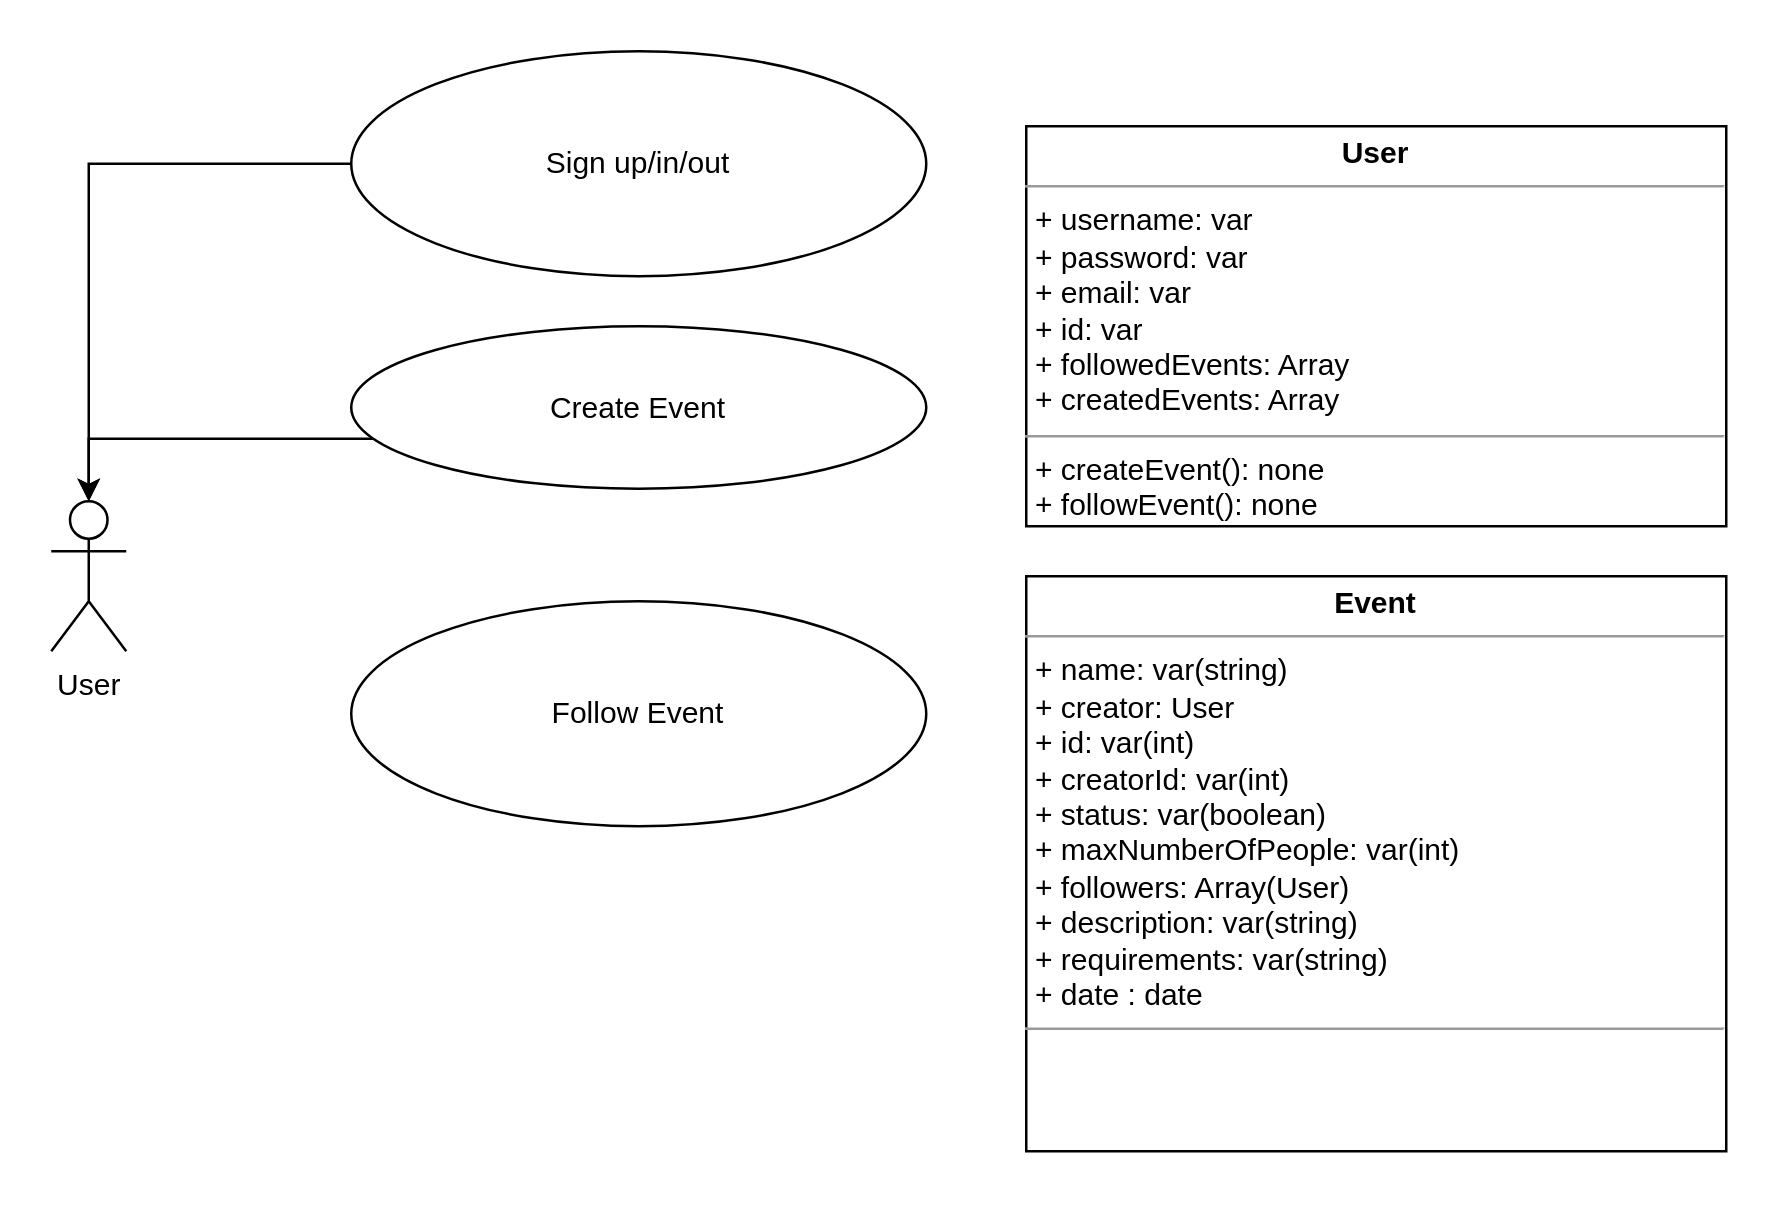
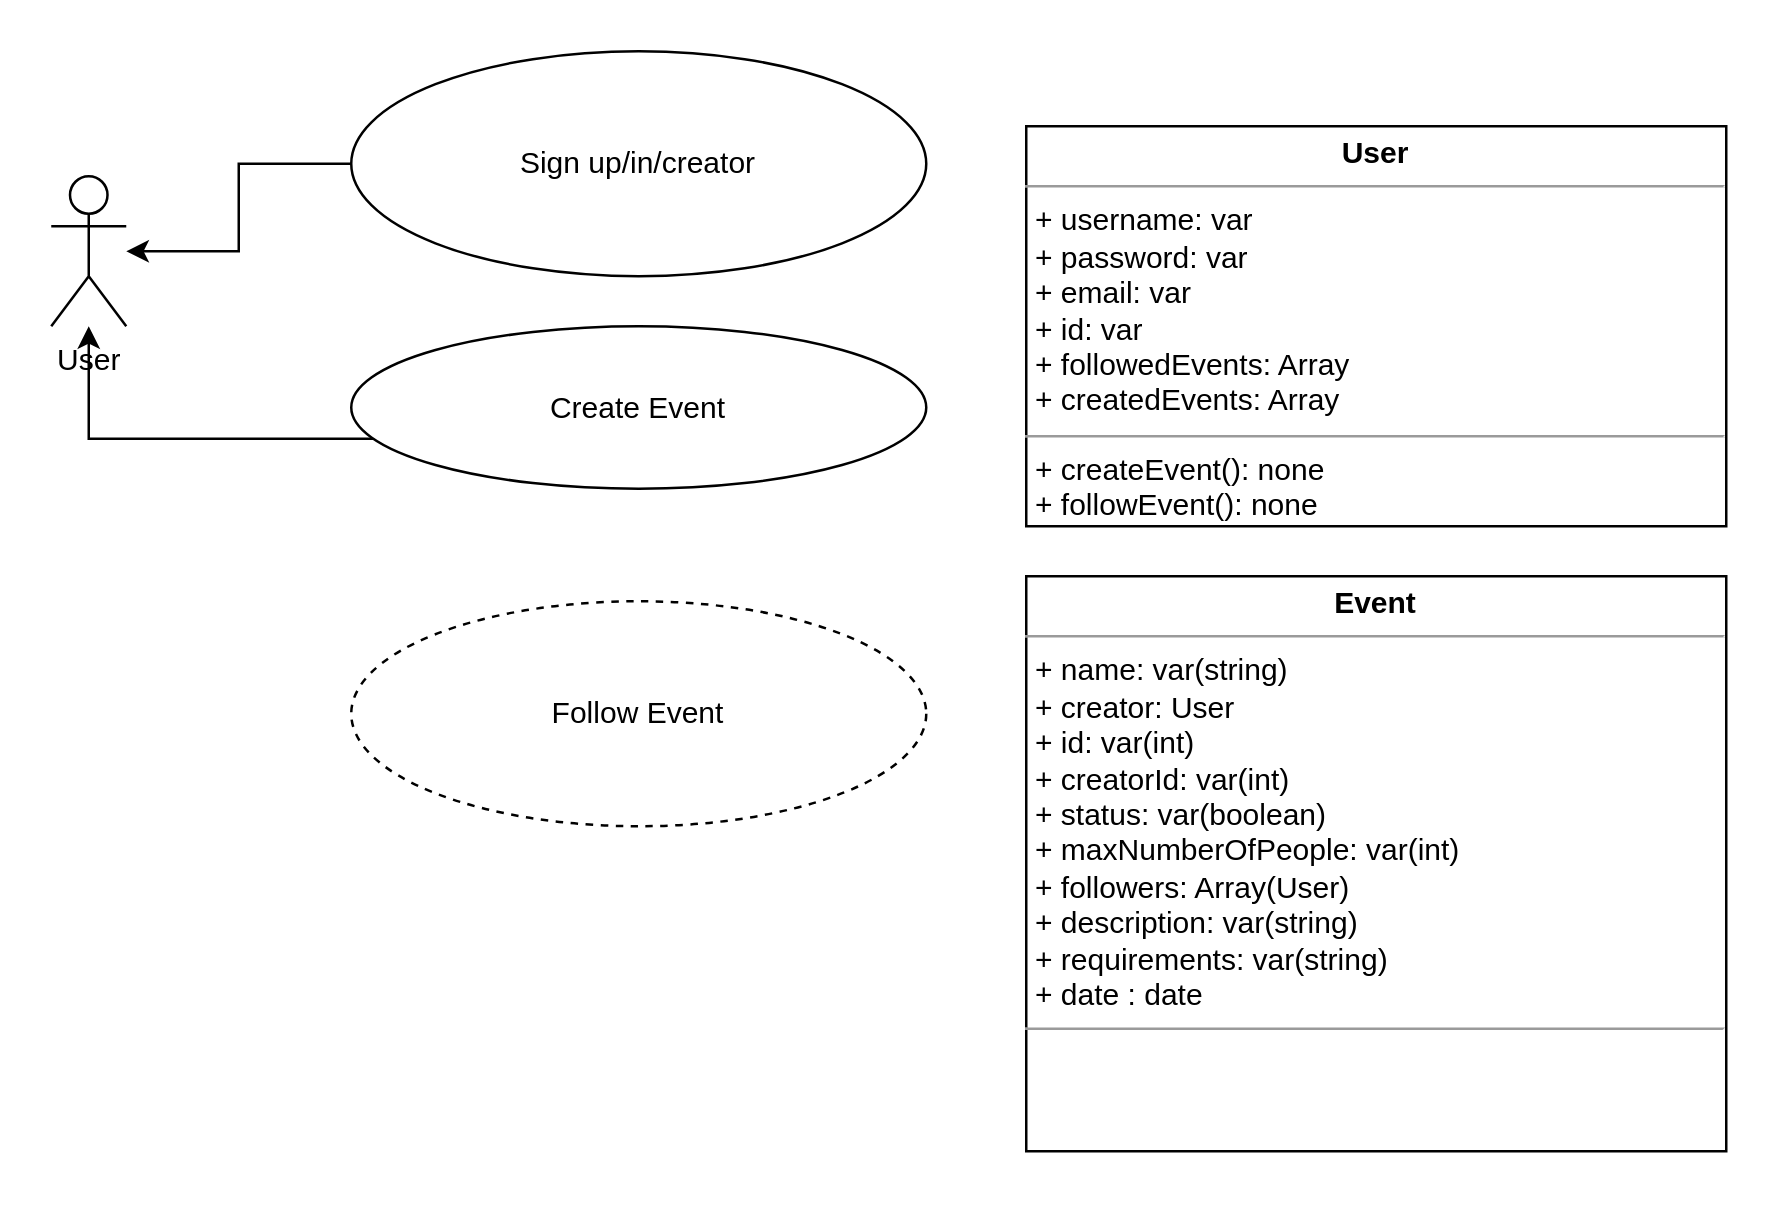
(639, 164) -> (639, 164)
(89, 576) -> (89, 251)
(639, 714) -> (639, 714)
